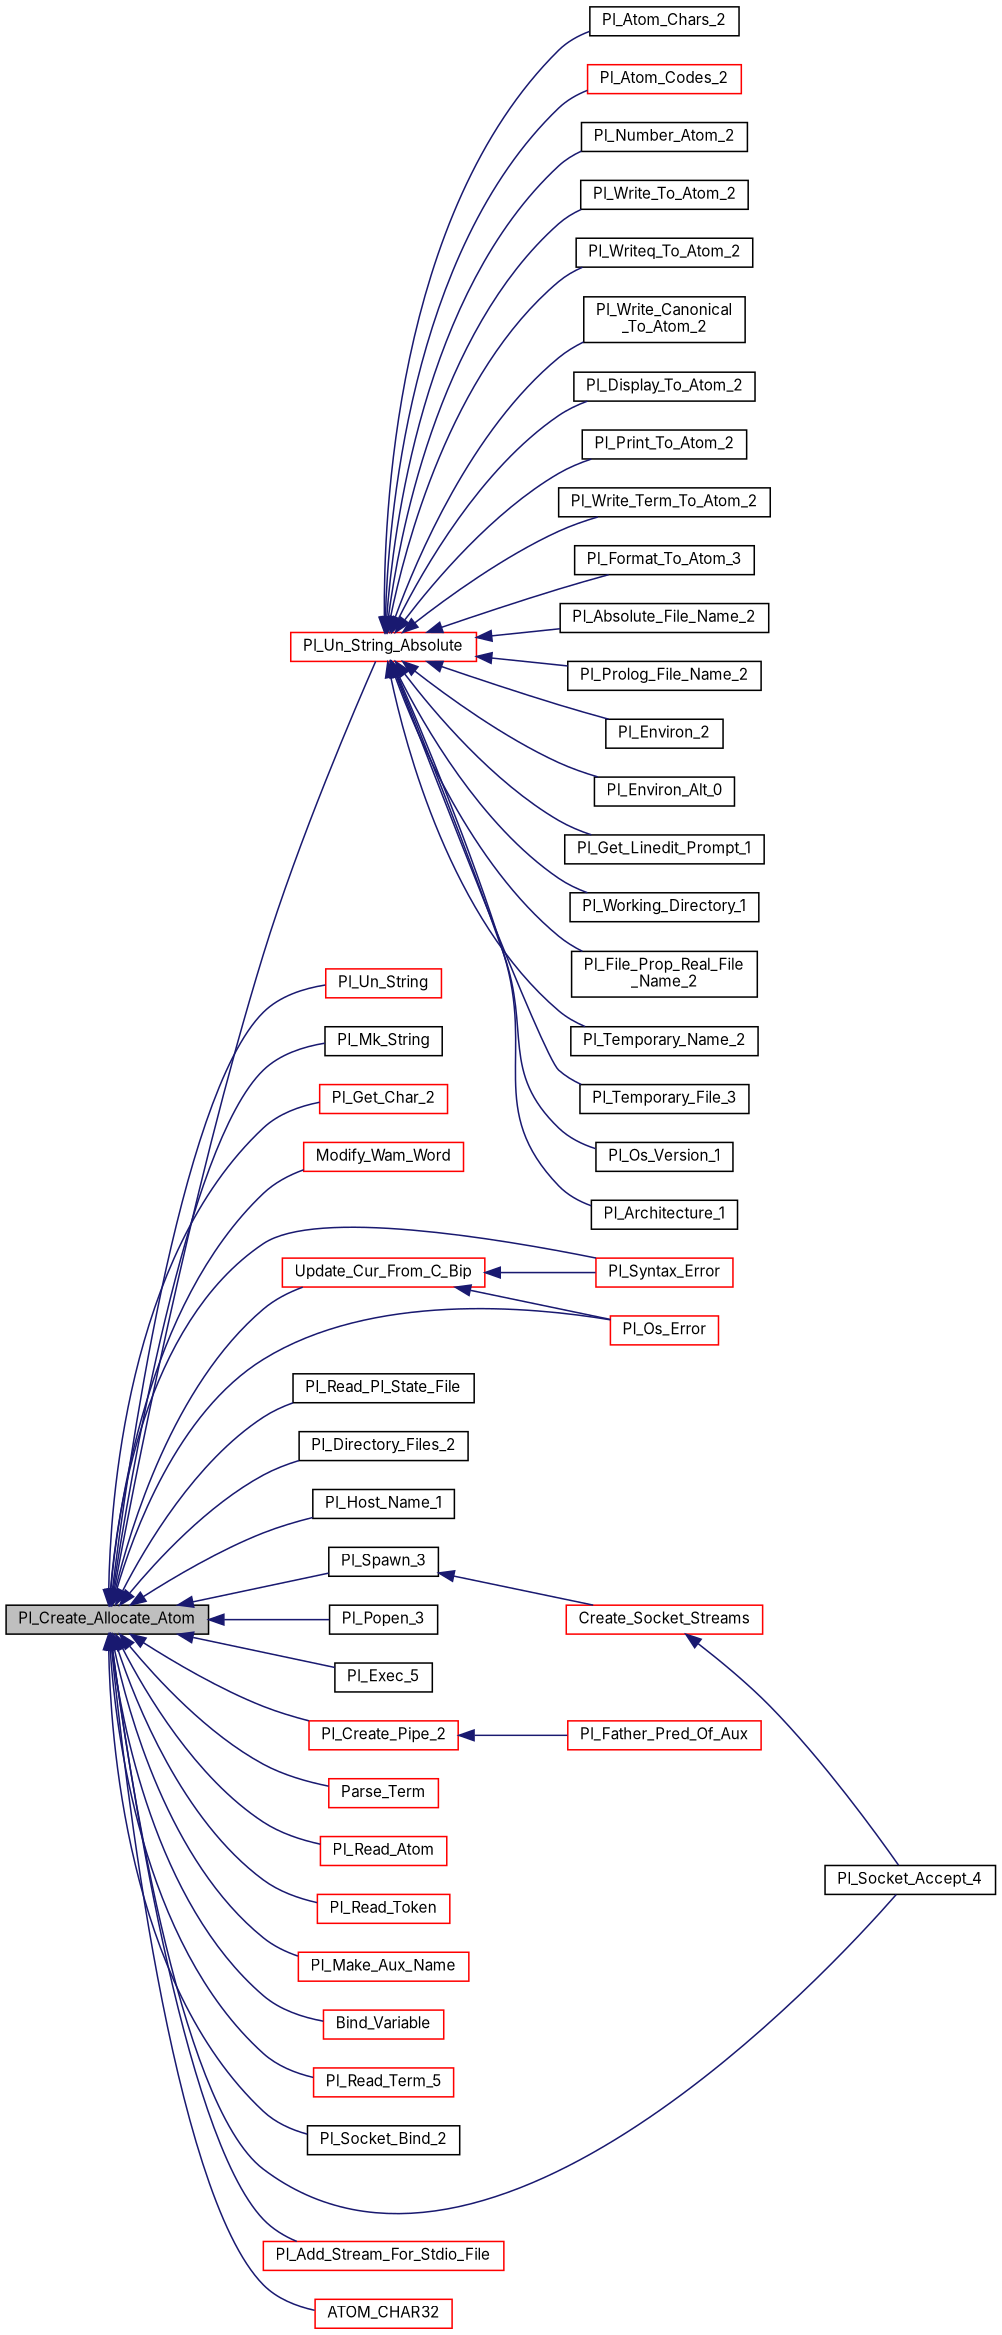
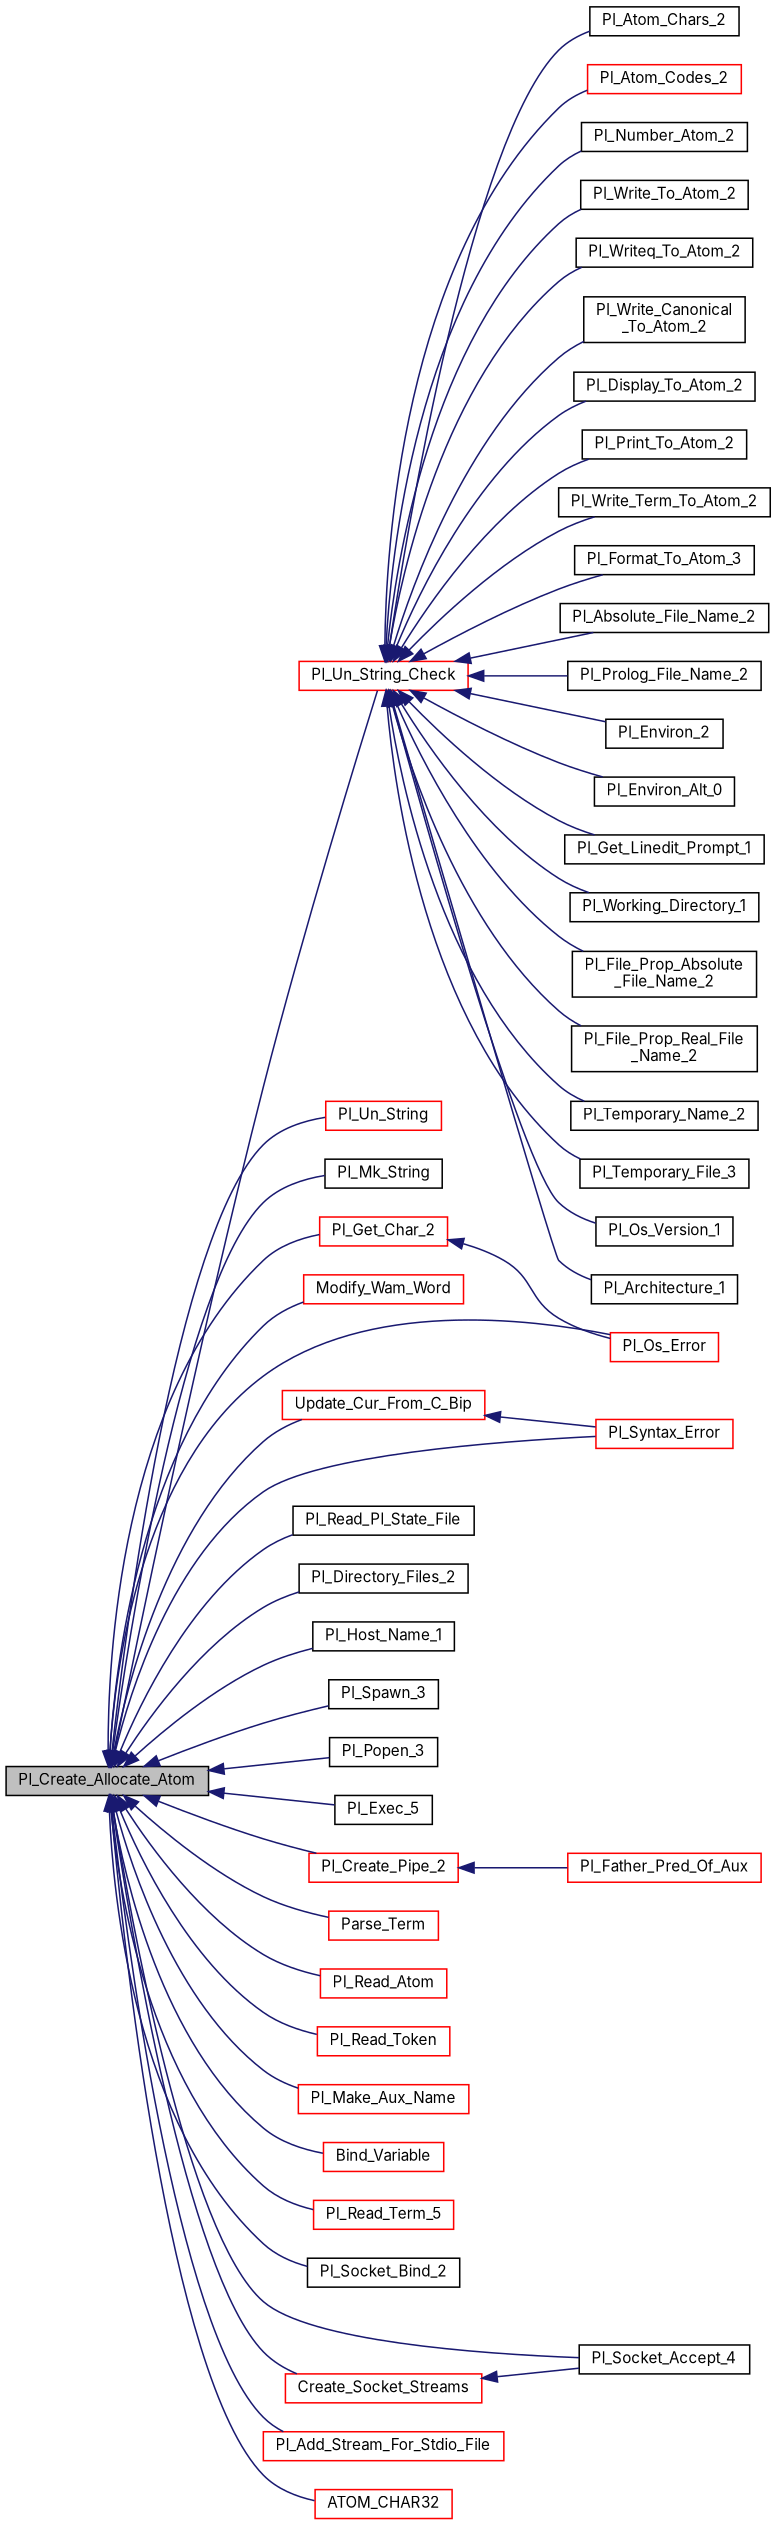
(384, 647) -> (384, 676)
none -> (664, 974)
(519, 1301) -> (534, 1294)
(523, 1591) -> (184, 2167)
